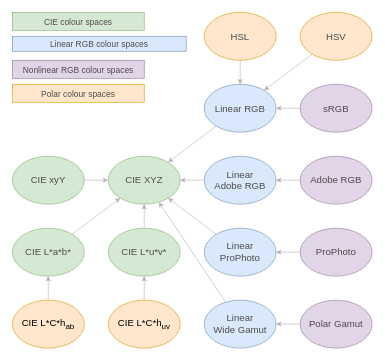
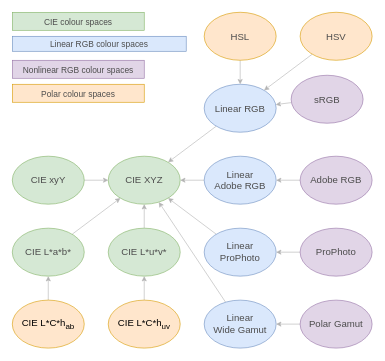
(336, 108) -> (327, 99)
